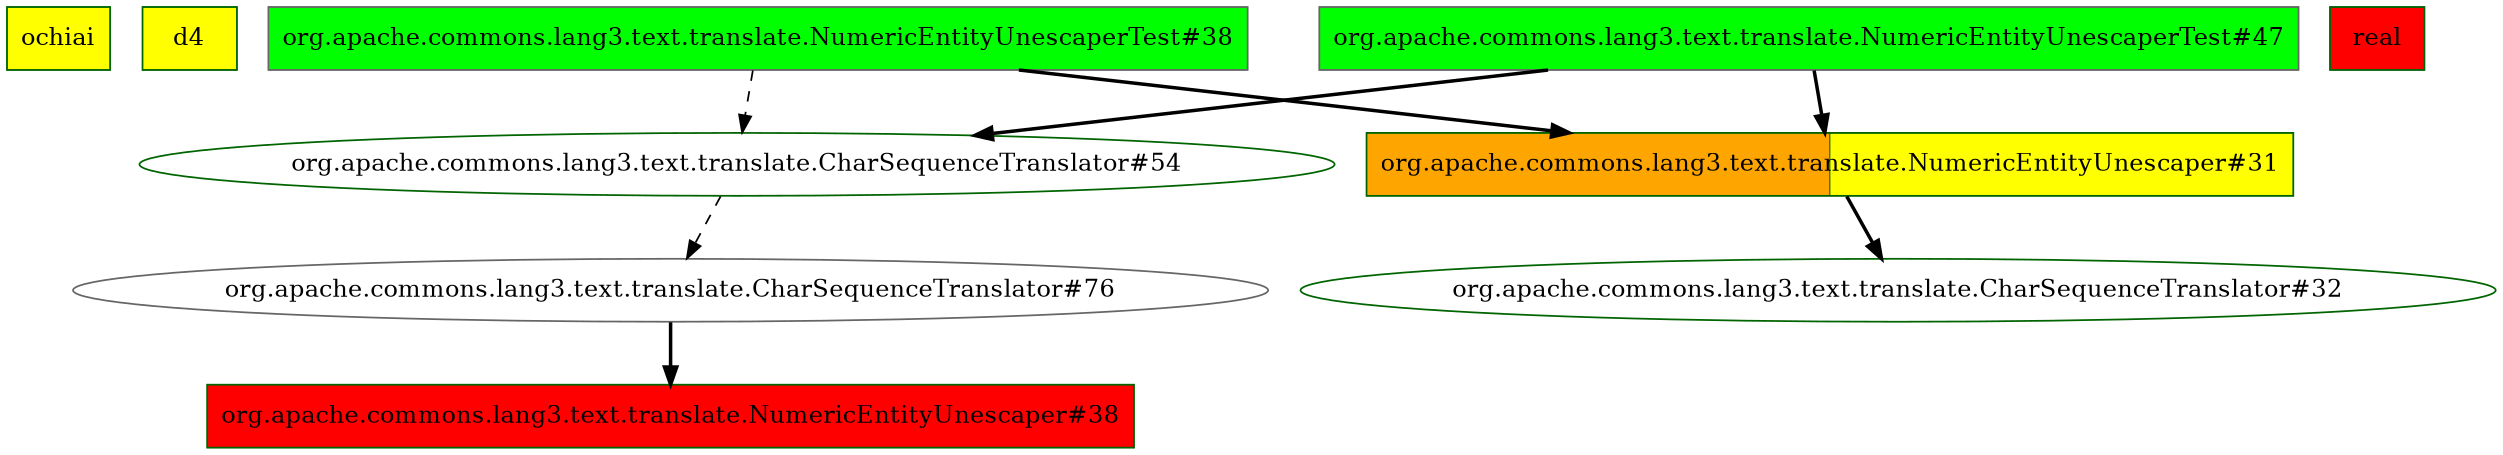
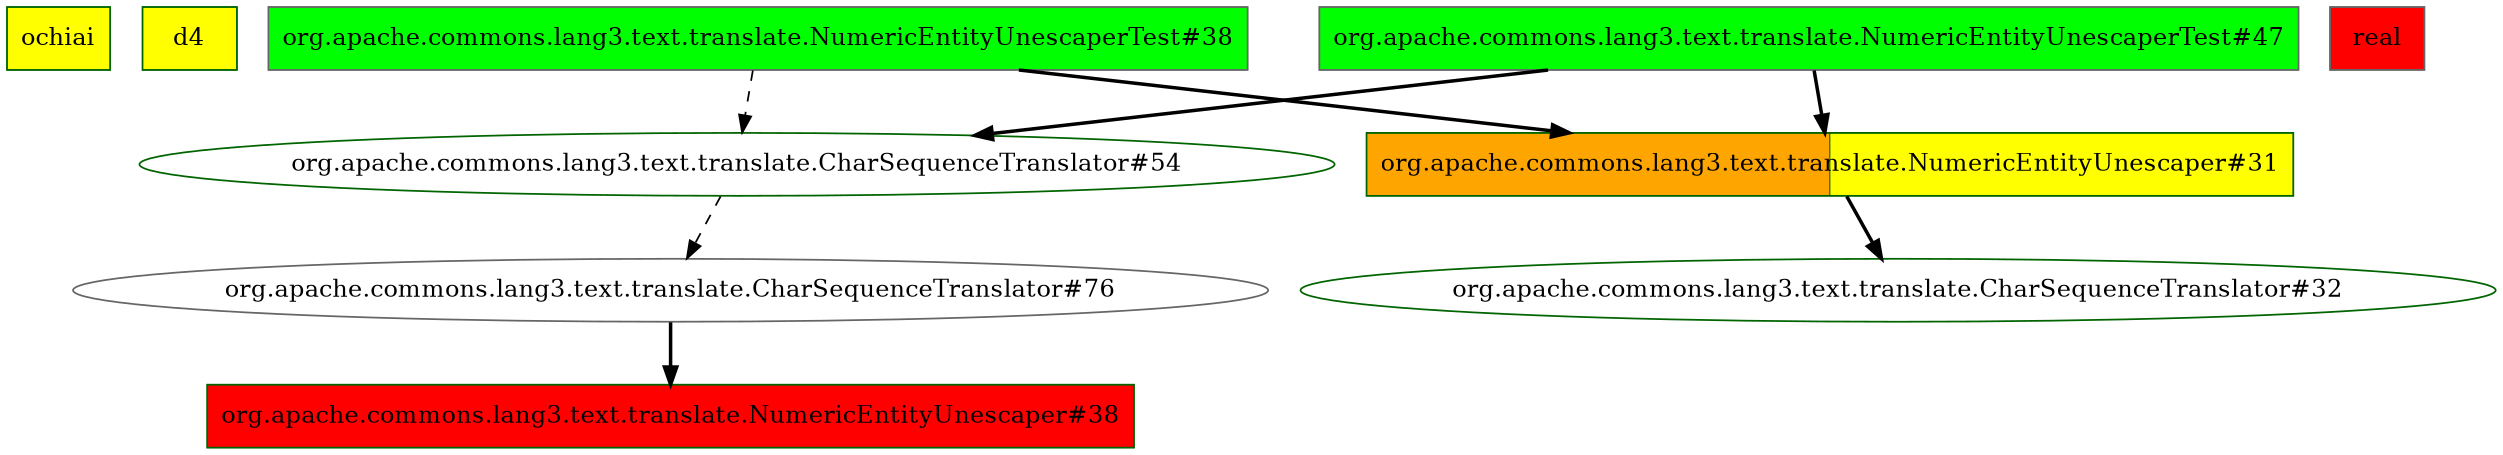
(2377, 38) -> (2377, 38)
